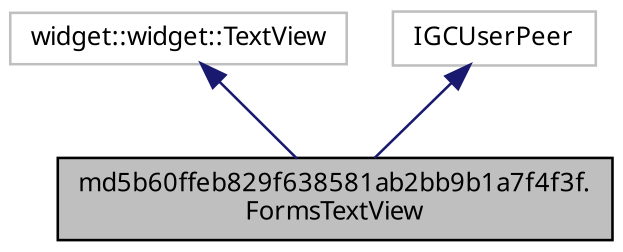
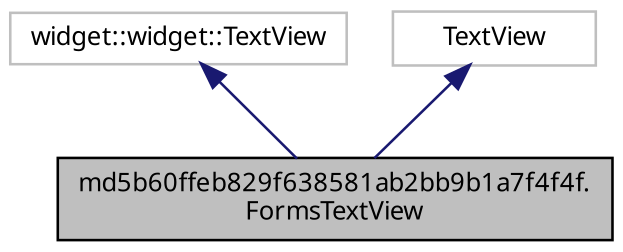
(494, 39) -> (494, 39)
(335, 199) -> (335, 199)
